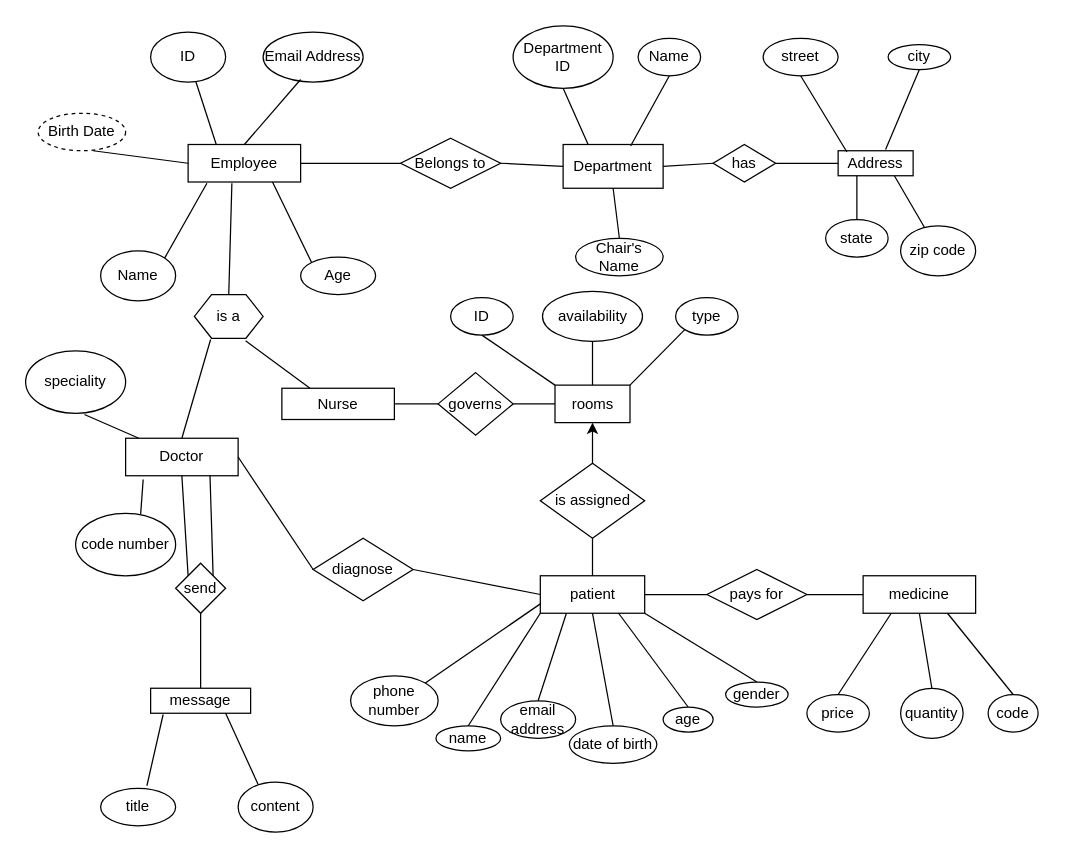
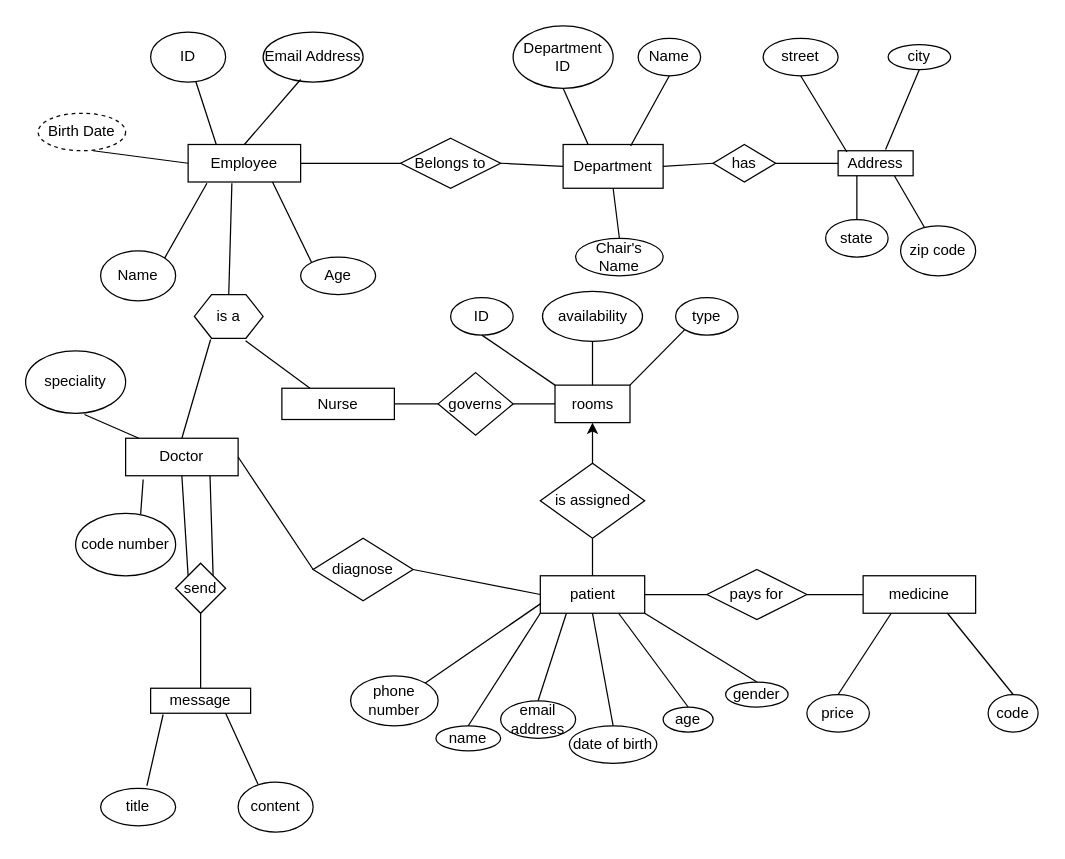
(926, 651) -> none
(932, 713) -> none
